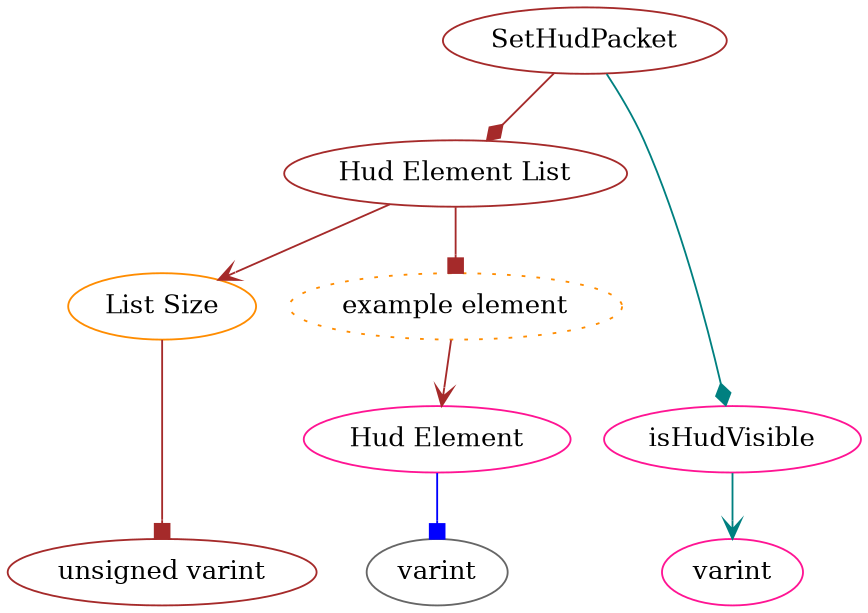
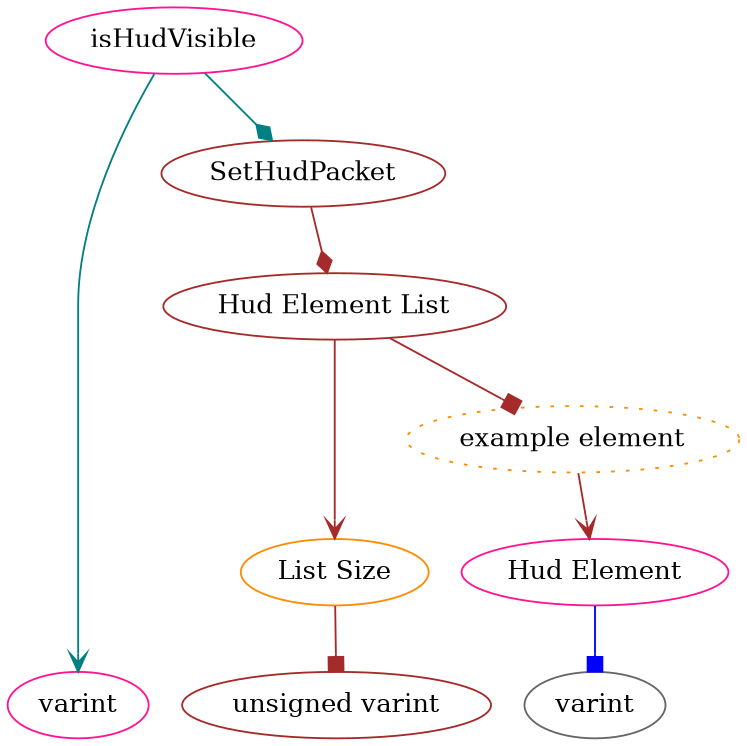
(676, 224) -> (231, 99)
